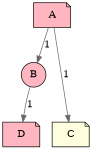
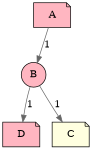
(61, 71) -> (49, 101)
